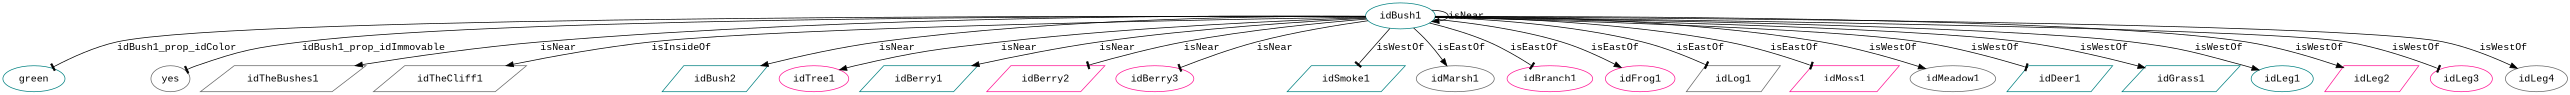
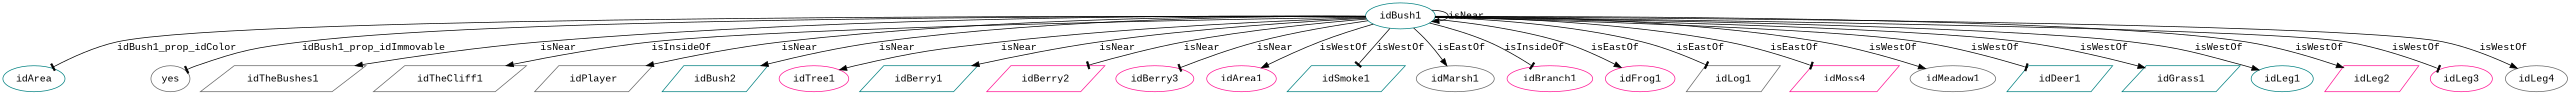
(1534, 47) -> (1534, 47)
(34, 79) -> (34, 79)
none -> (594, 79)
none -> (1242, 79)
(1845, 79) -> (1845, 79)
